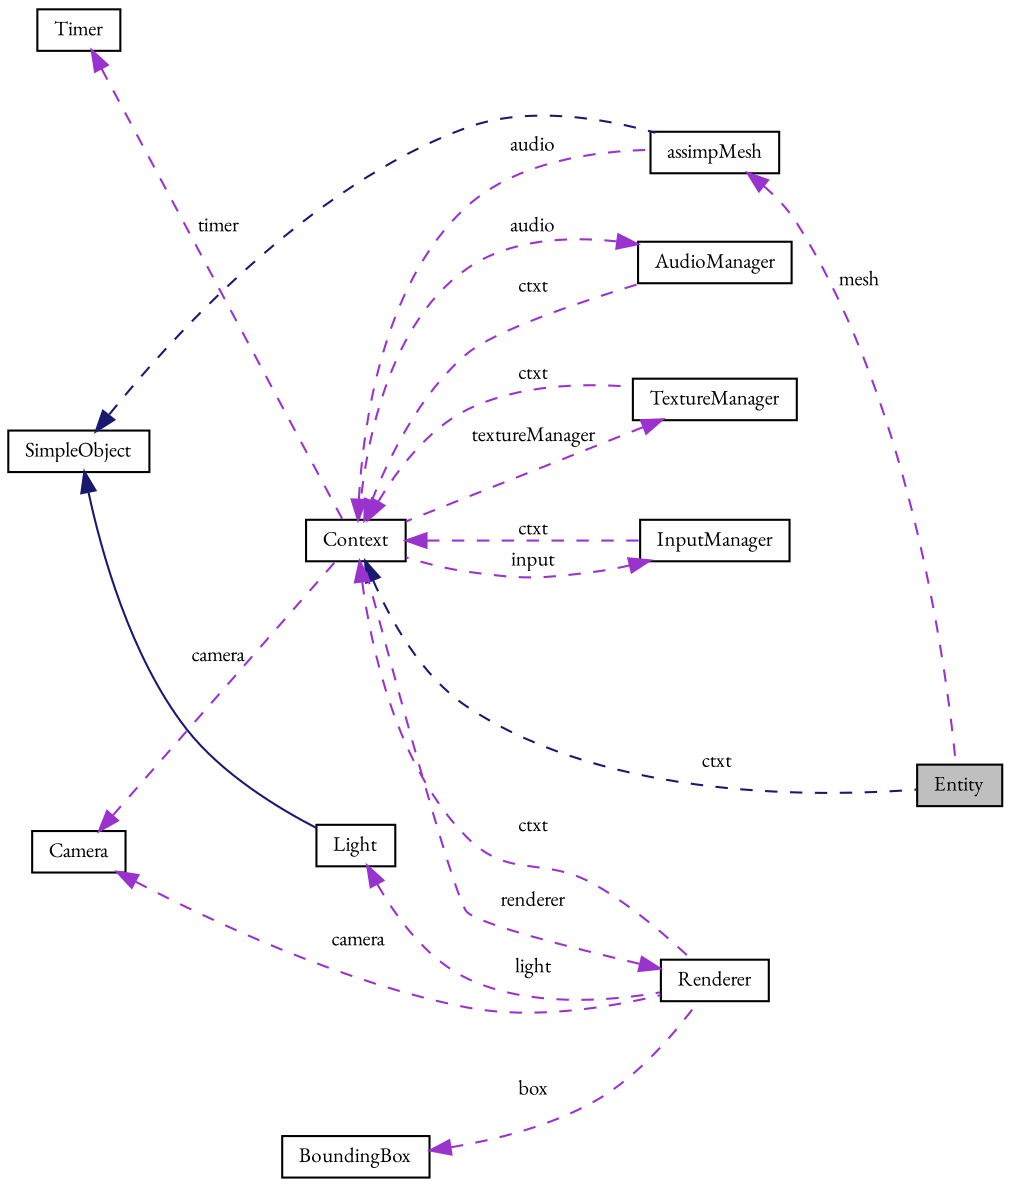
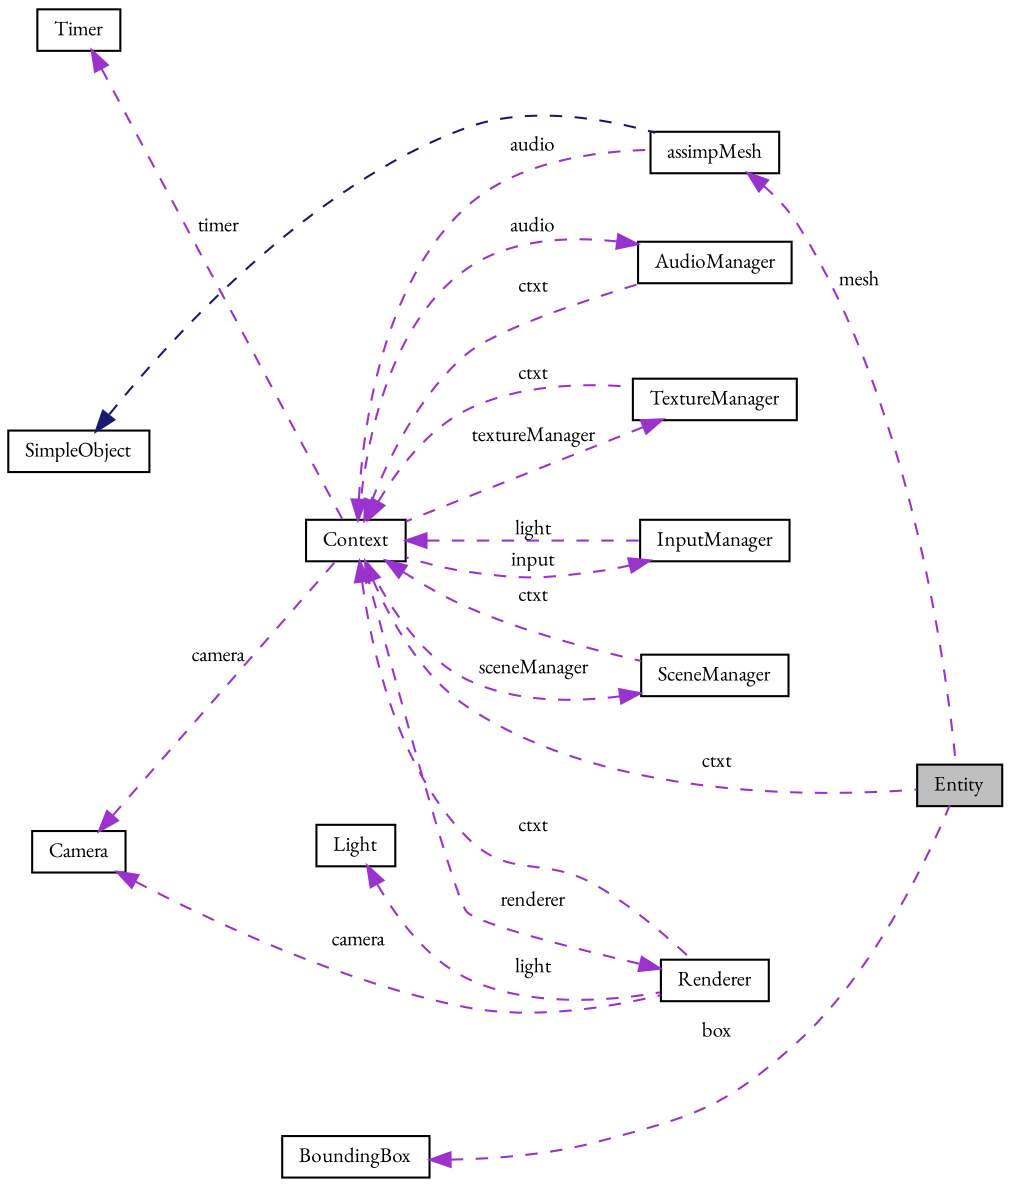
(531, 529) -> (531, 529)
none -> (715, 675)
(161, 690) -> none
(607, 766) -> (607, 766)
(592, 1103) -> (763, 1072)
